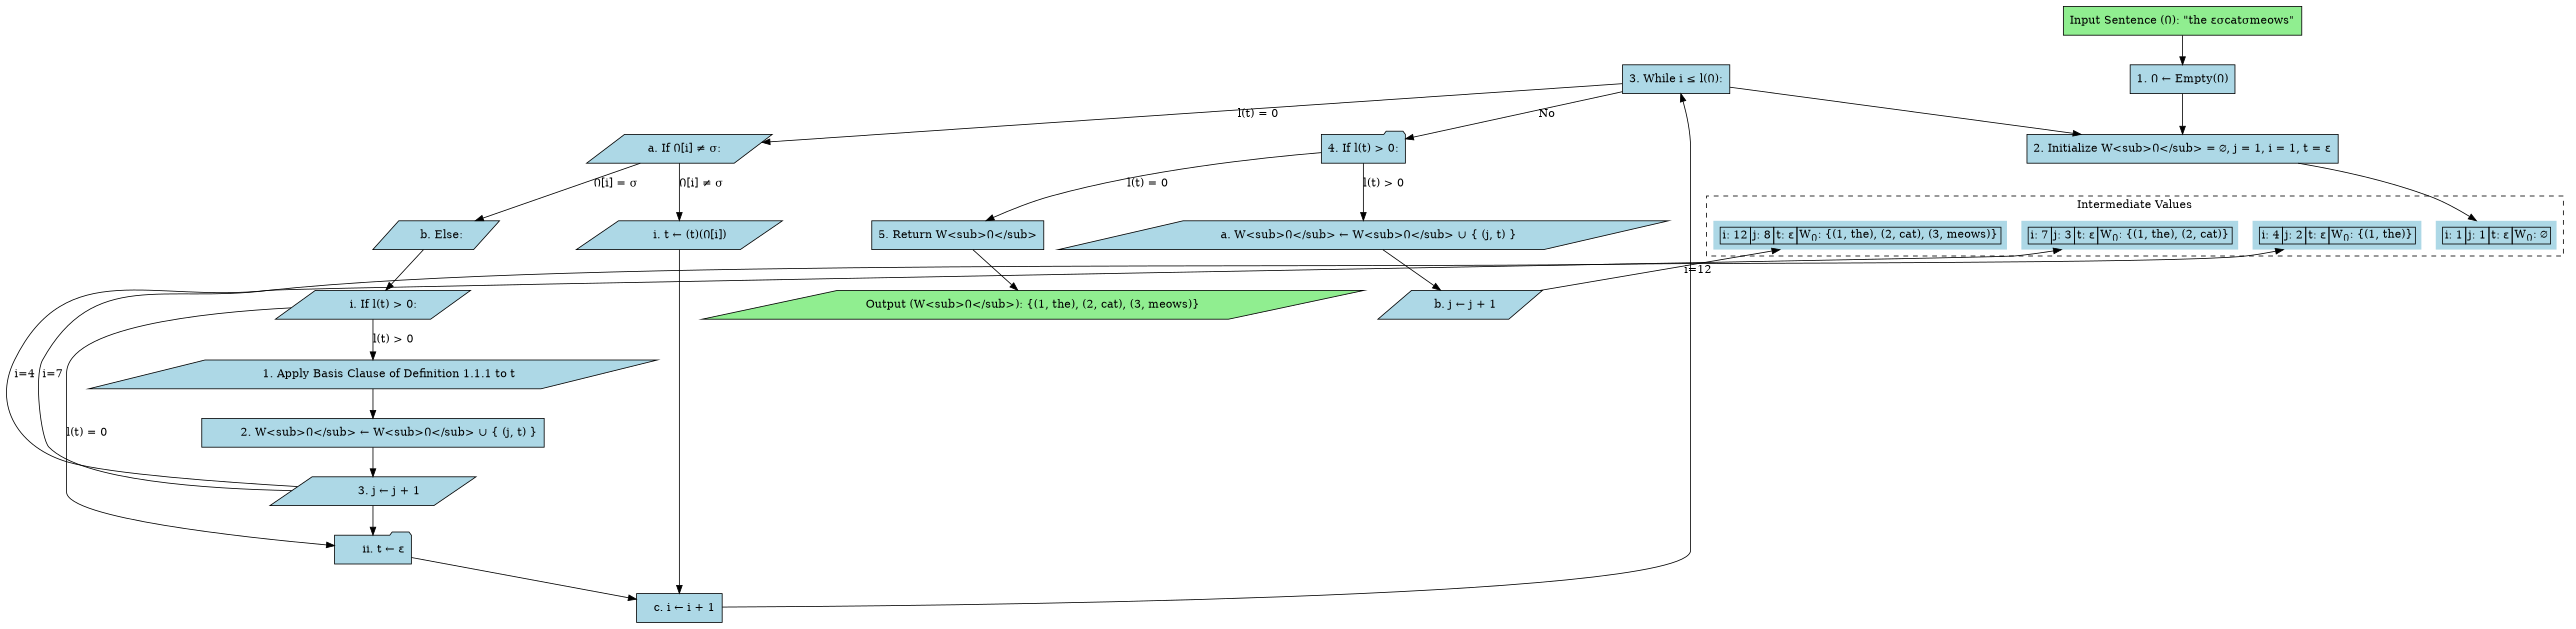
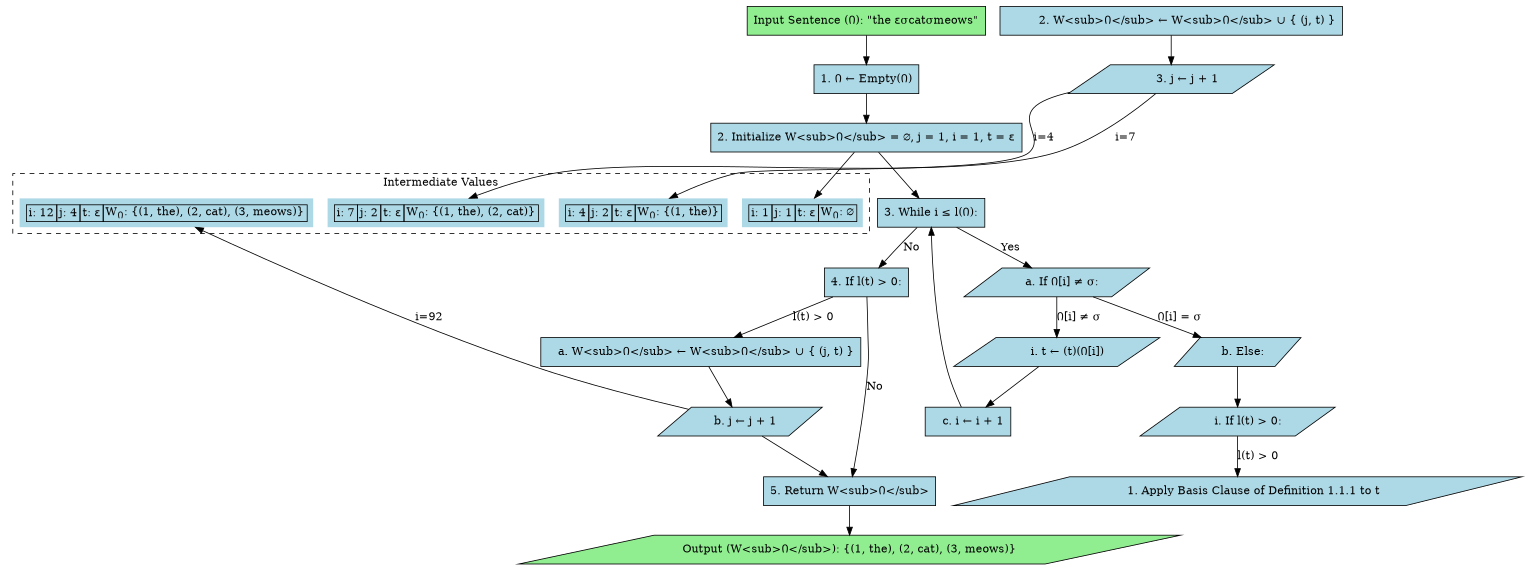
(1901, 110) -> (897, 173)
(1259, 114) -> (1011, 248)
(1363, 149) -> (866, 282)
(1148, 184) -> (875, 387)
(1363, 235) -> (701, 352)
(1762, 235) -> (68, 213)
(2063, 235) -> (369, 213)
(1698, 270) -> (429, 317)
(373, 400) -> none
none -> (791, 454)
(373, 550) -> none
